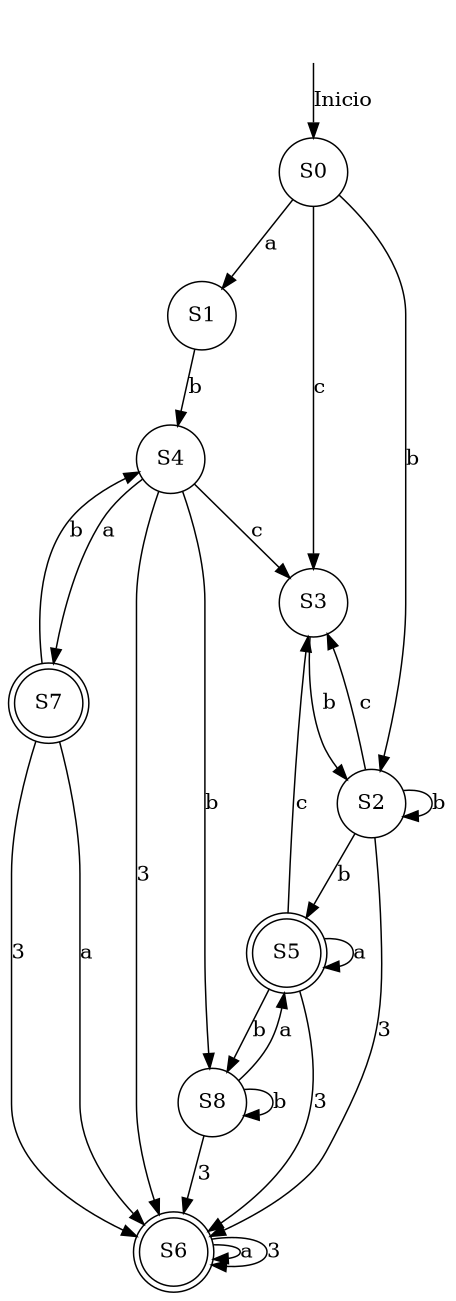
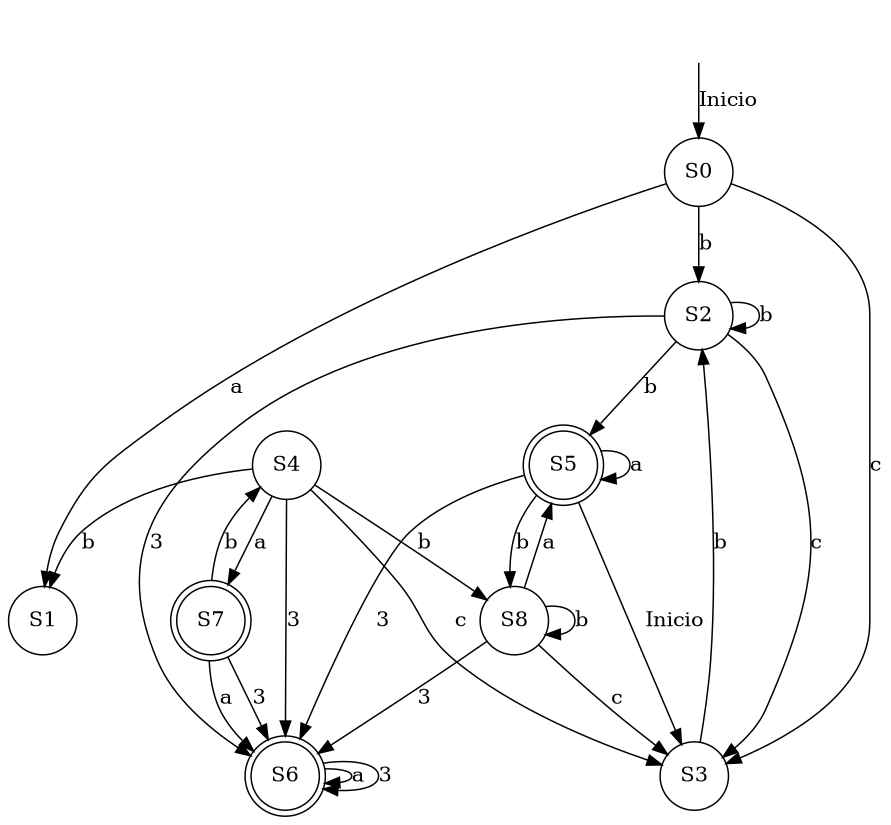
(188, 380) -> (139, 497)
none -> (596, 697)
(302, 804) -> (675, 621)
